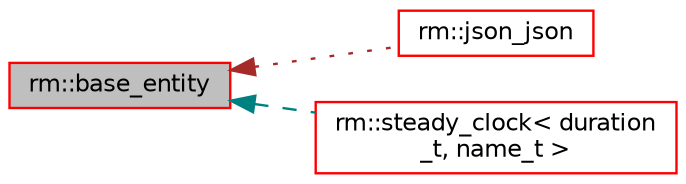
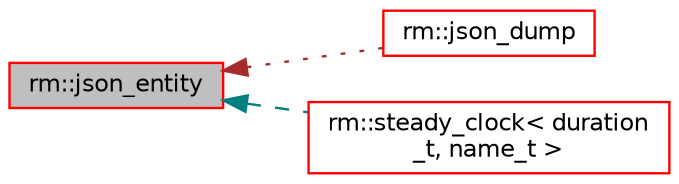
(496, 33) -> (489, 33)
(120, 85) -> (116, 85)
